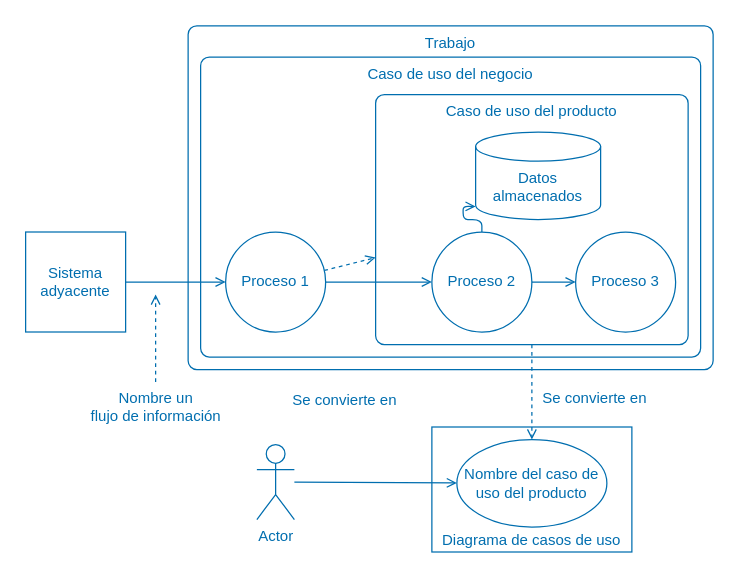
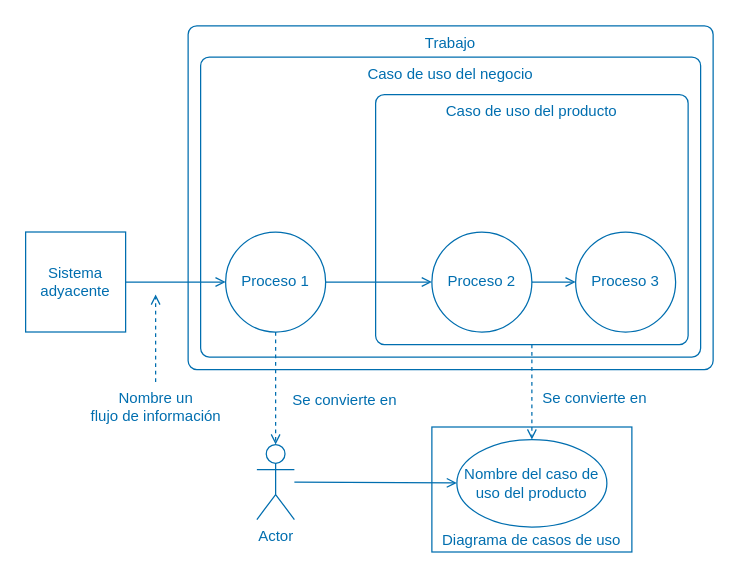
(538, 176) -> none
(465, 219) -> none
(349, 264) -> (276, 386)
